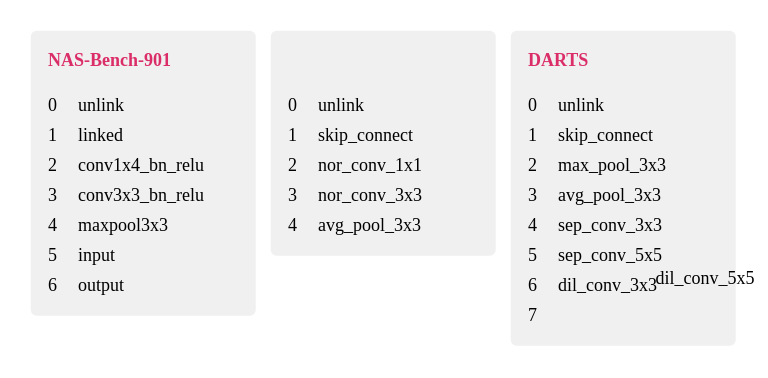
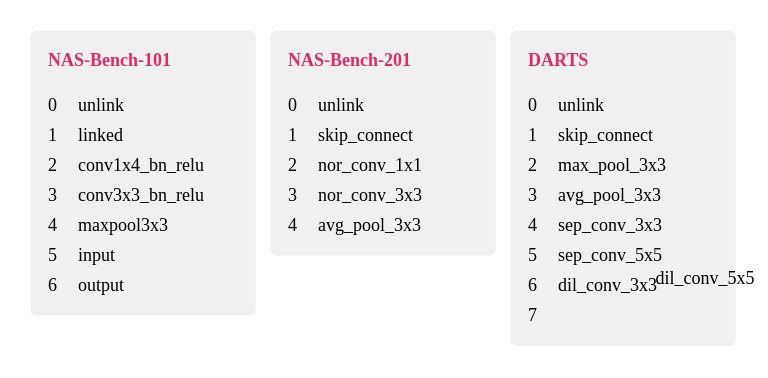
(114, 61) -> (114, 61)
none -> (376, 61)
